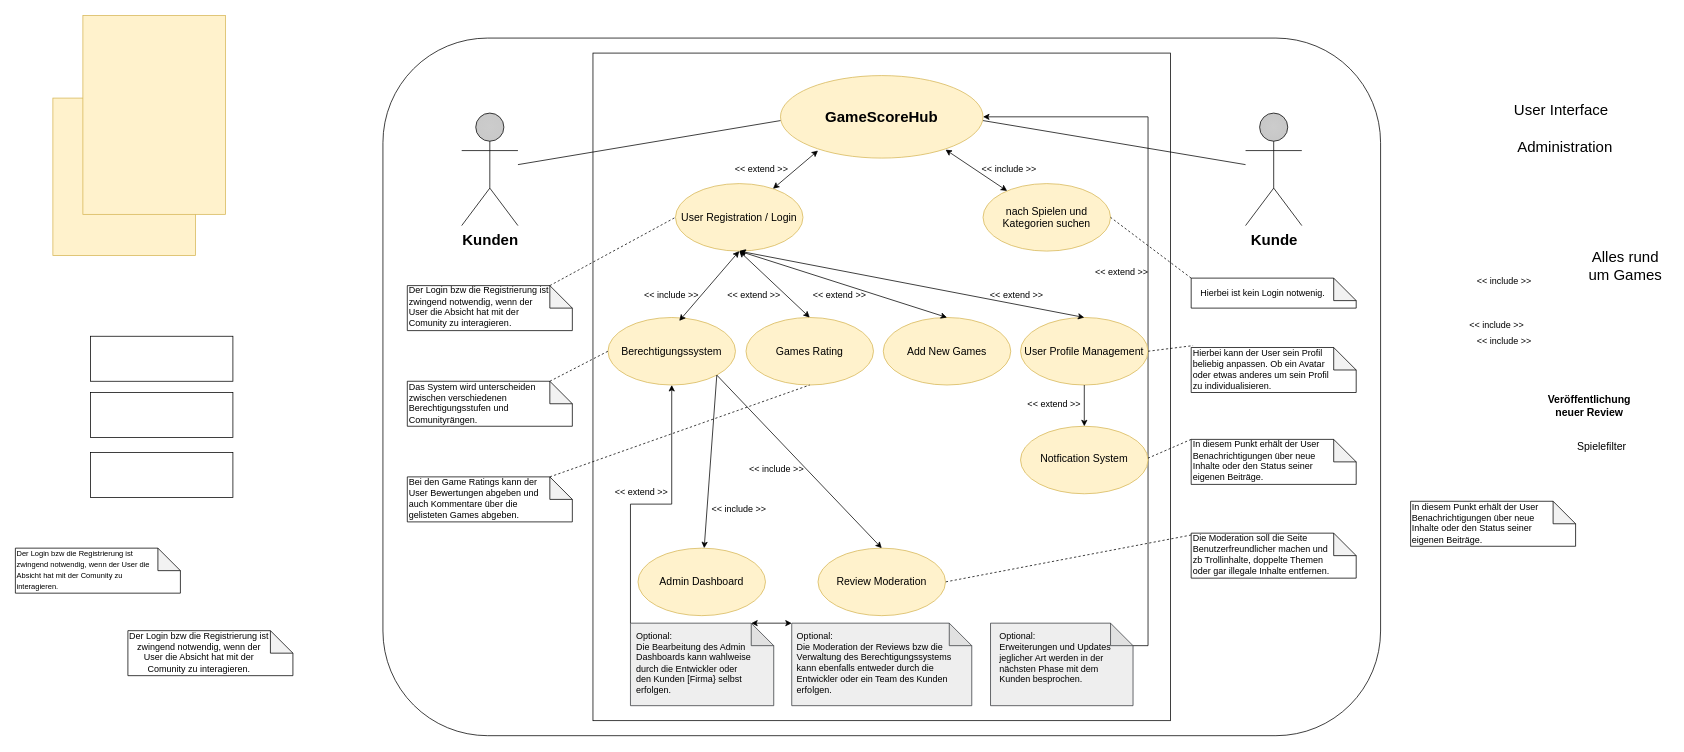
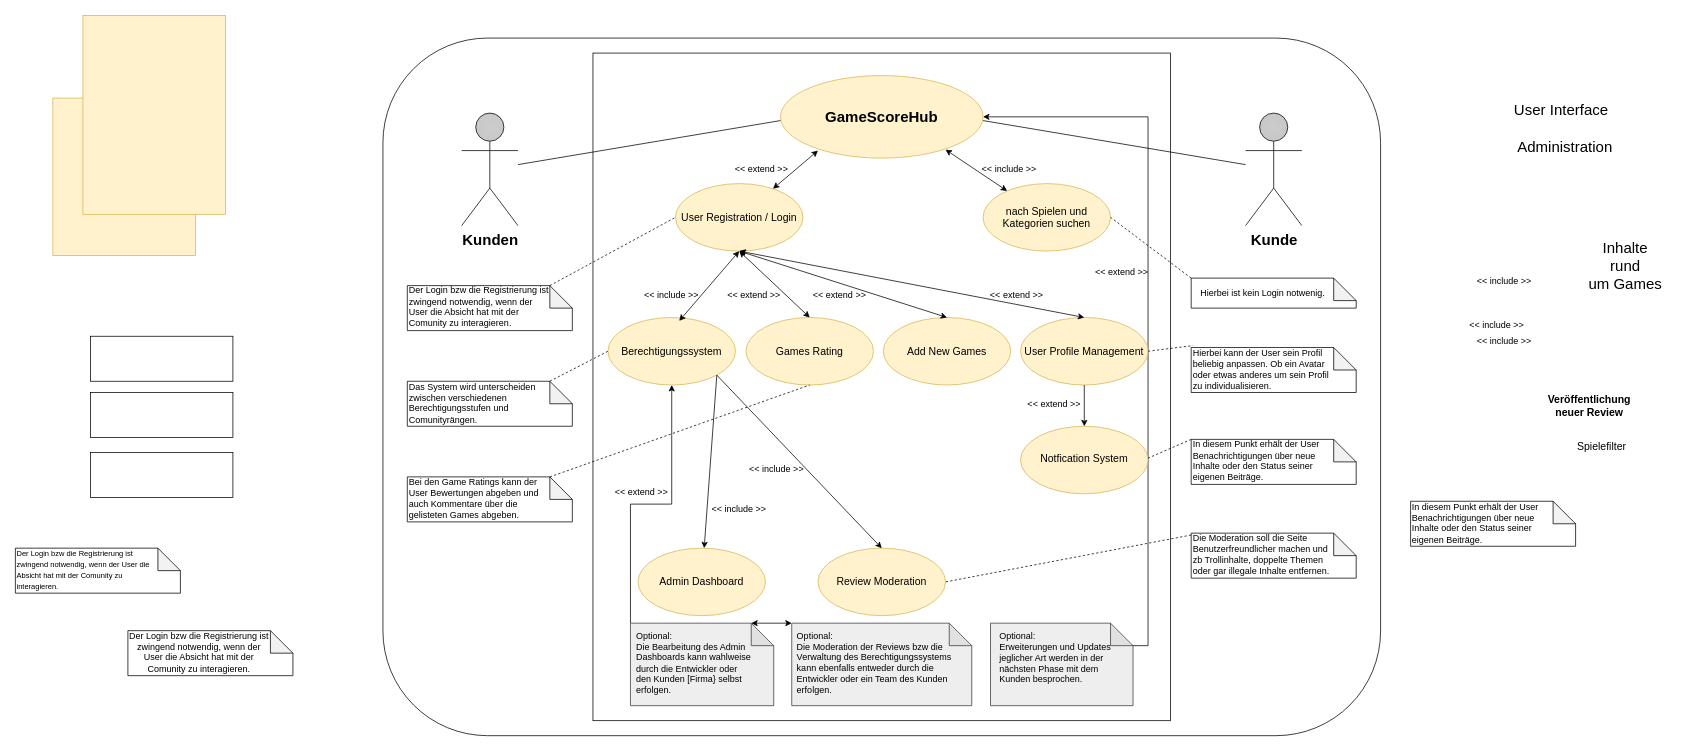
(1625, 265) -> (1625, 265)
